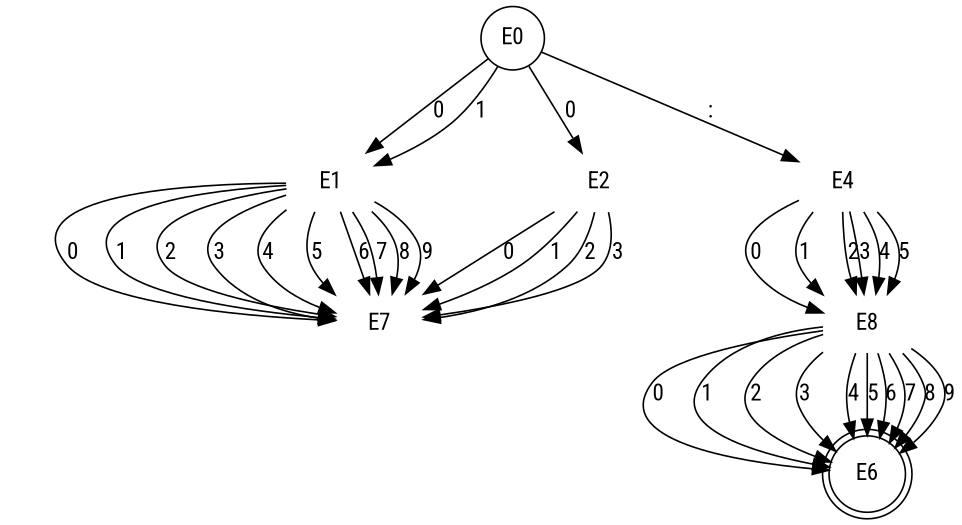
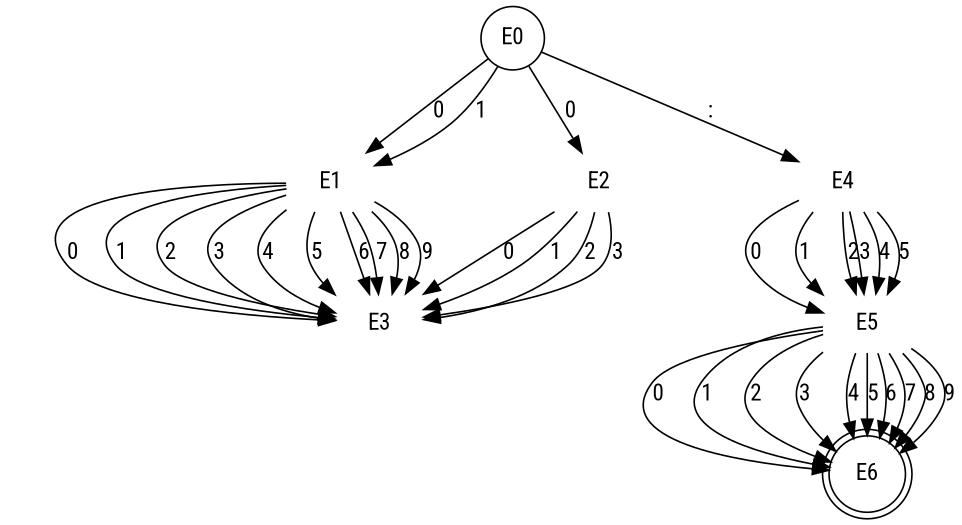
(379, 324) -> (379, 324)
(867, 324) -> (867, 324)
